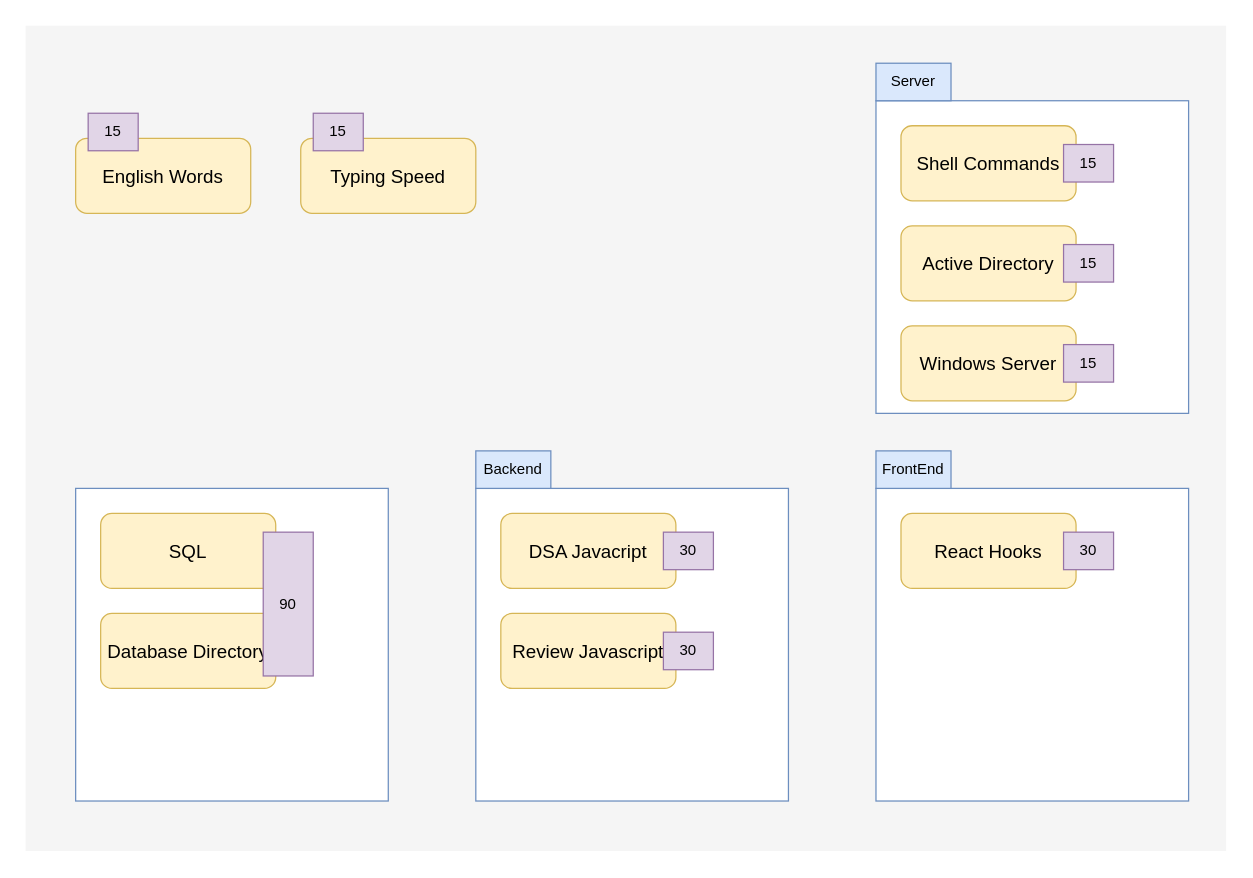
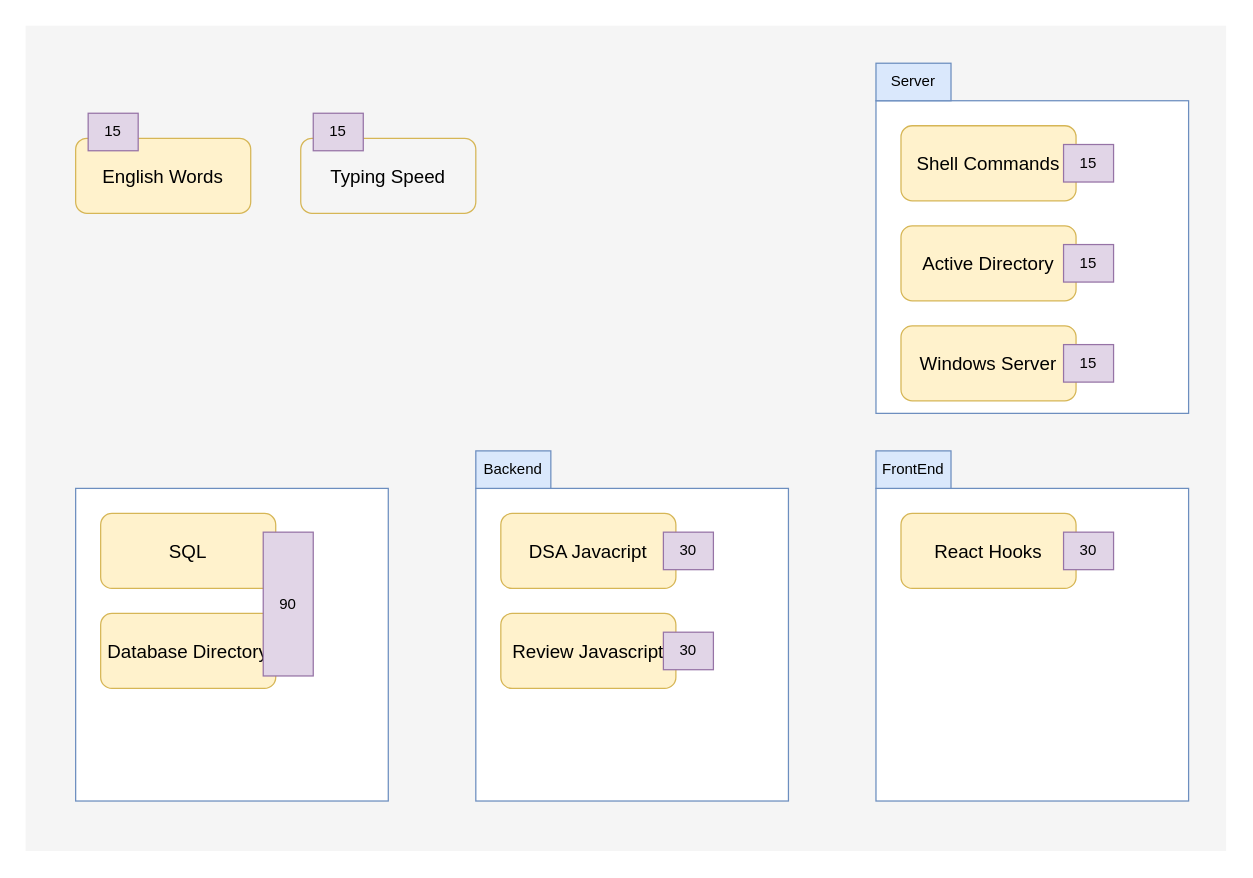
(388, 176) -> (388, 176)
